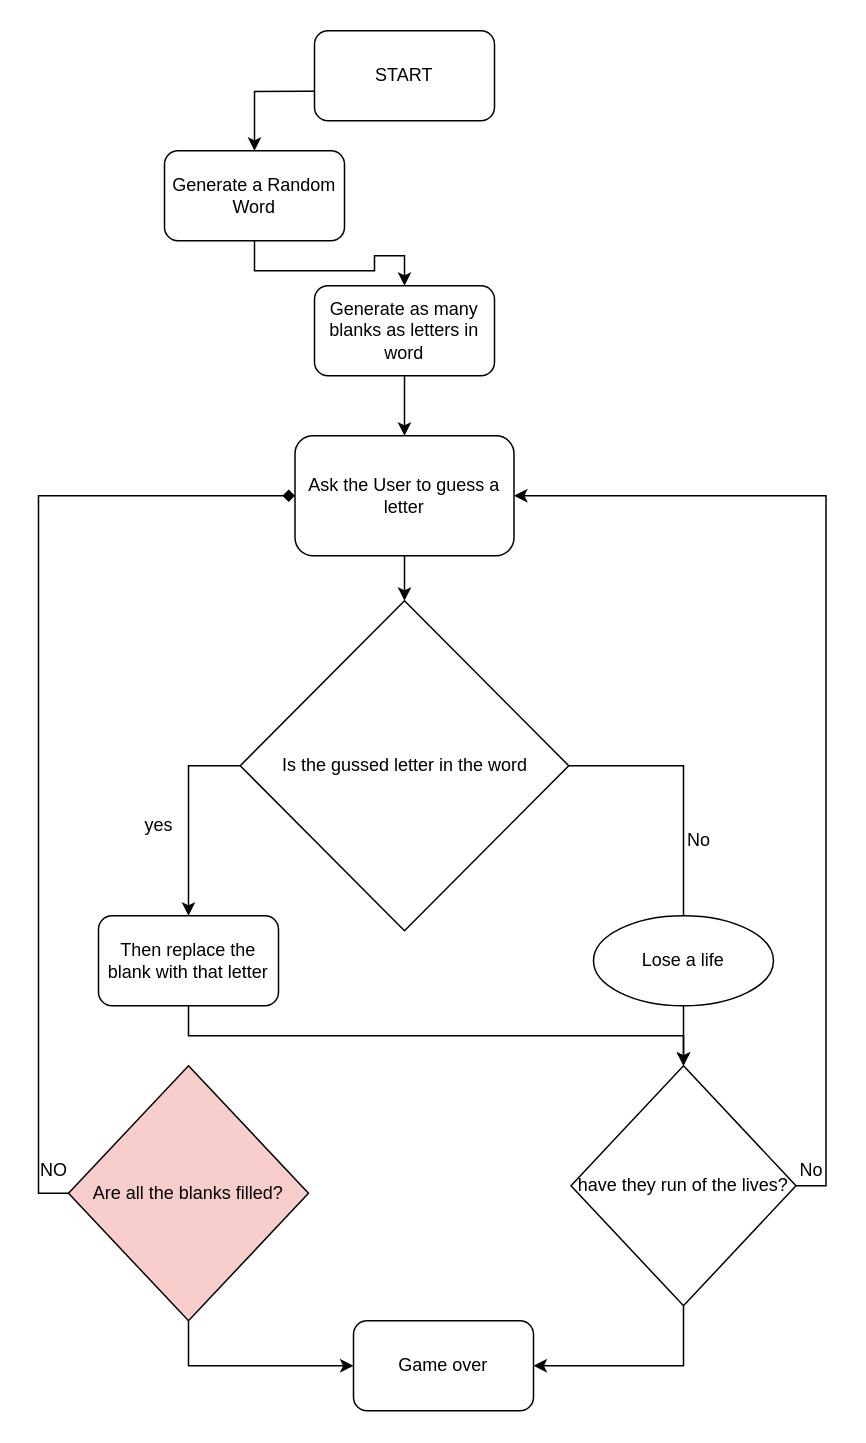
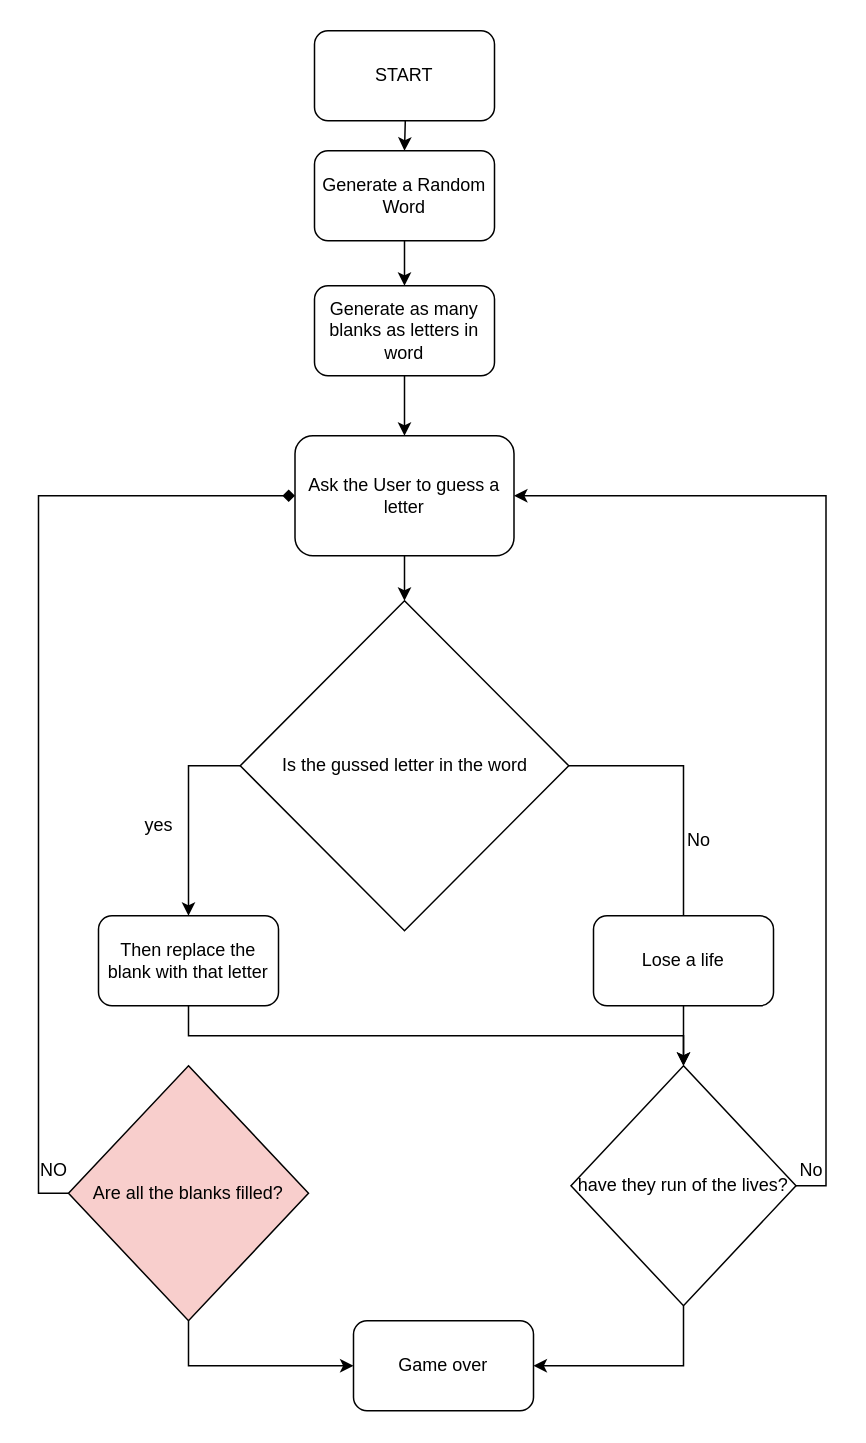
(254, 196) -> (404, 196)
(683, 961) -> (683, 961)
